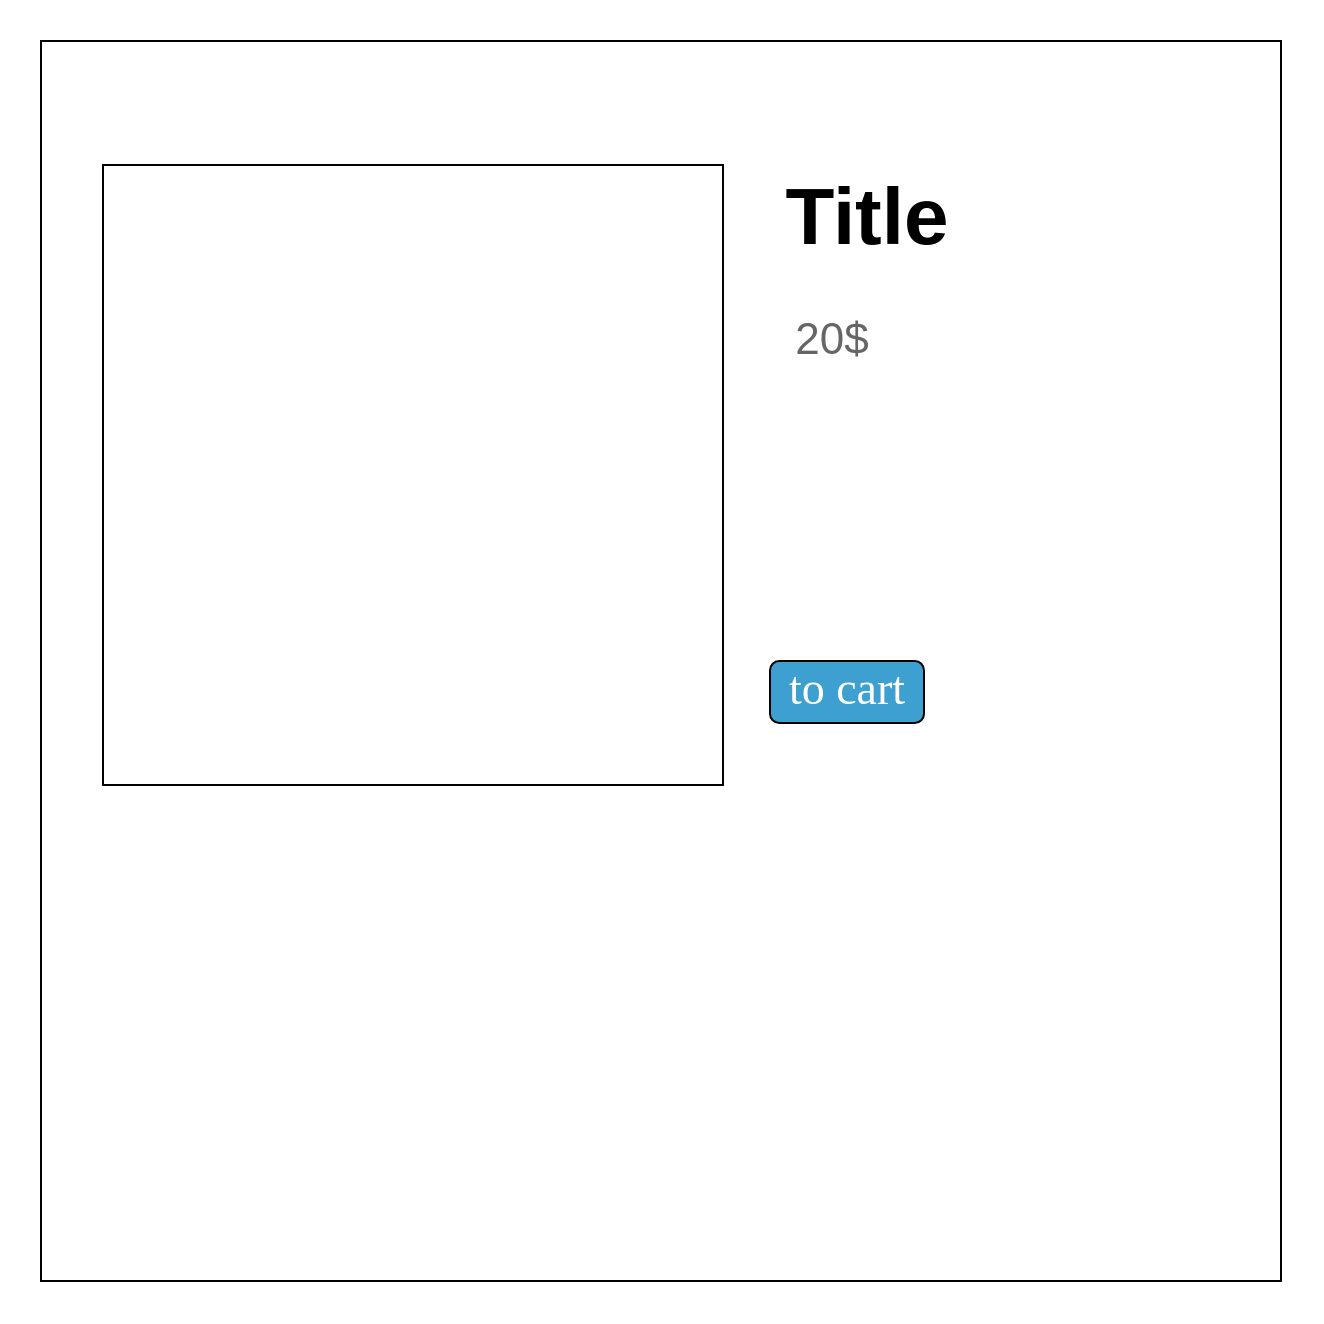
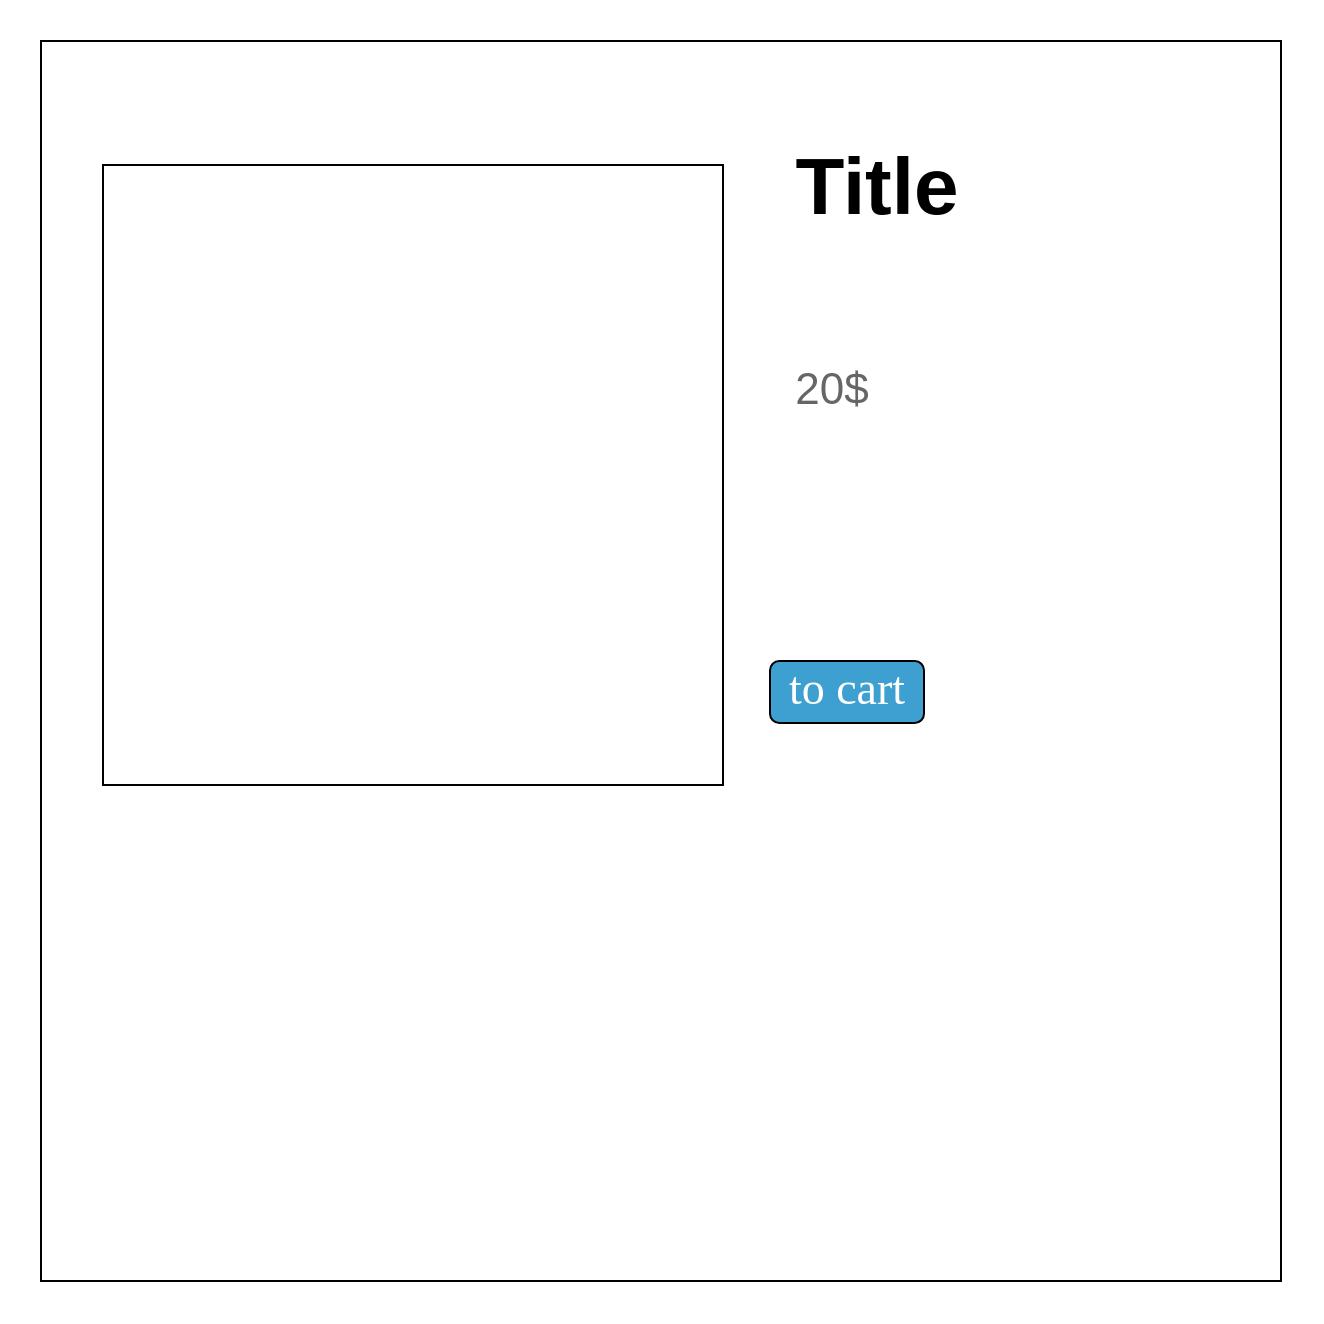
(868, 215) -> (878, 185)
(832, 340) -> (832, 390)
